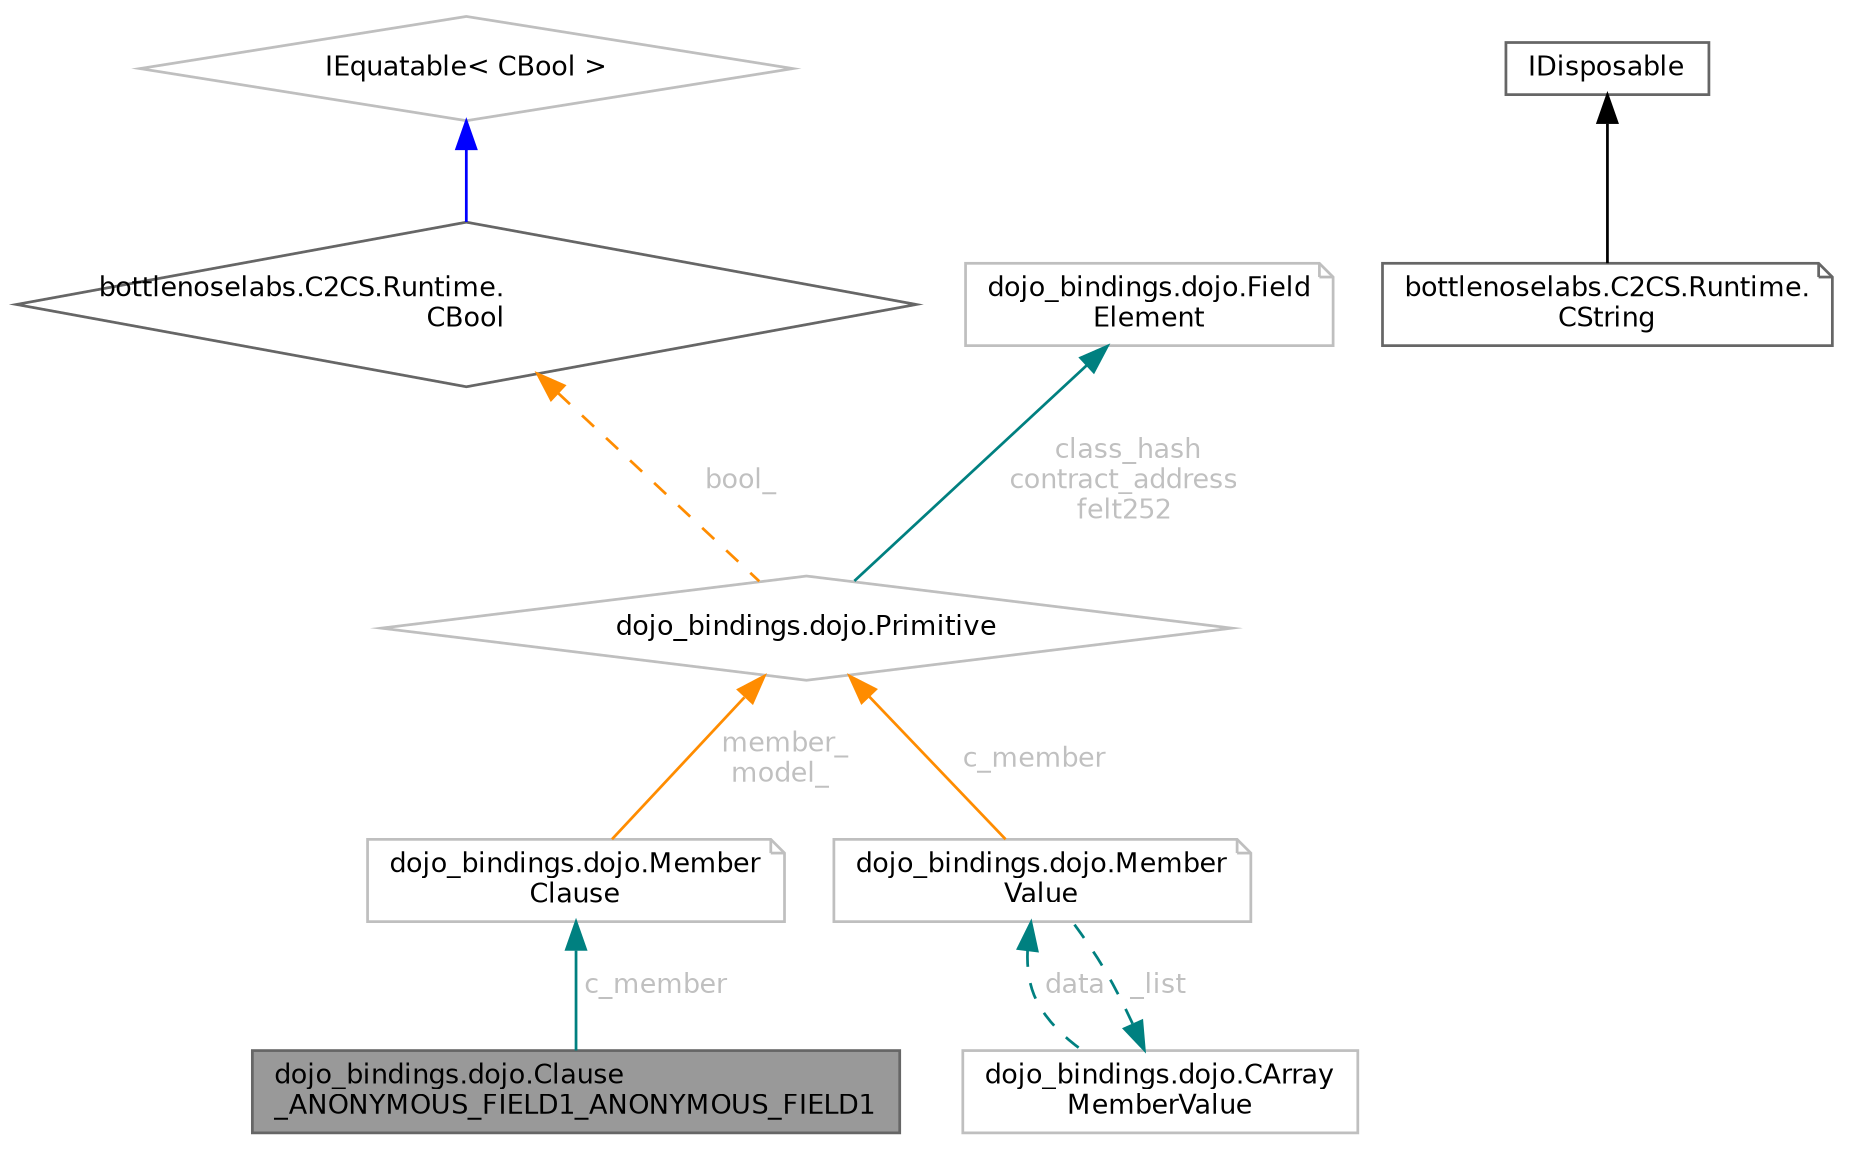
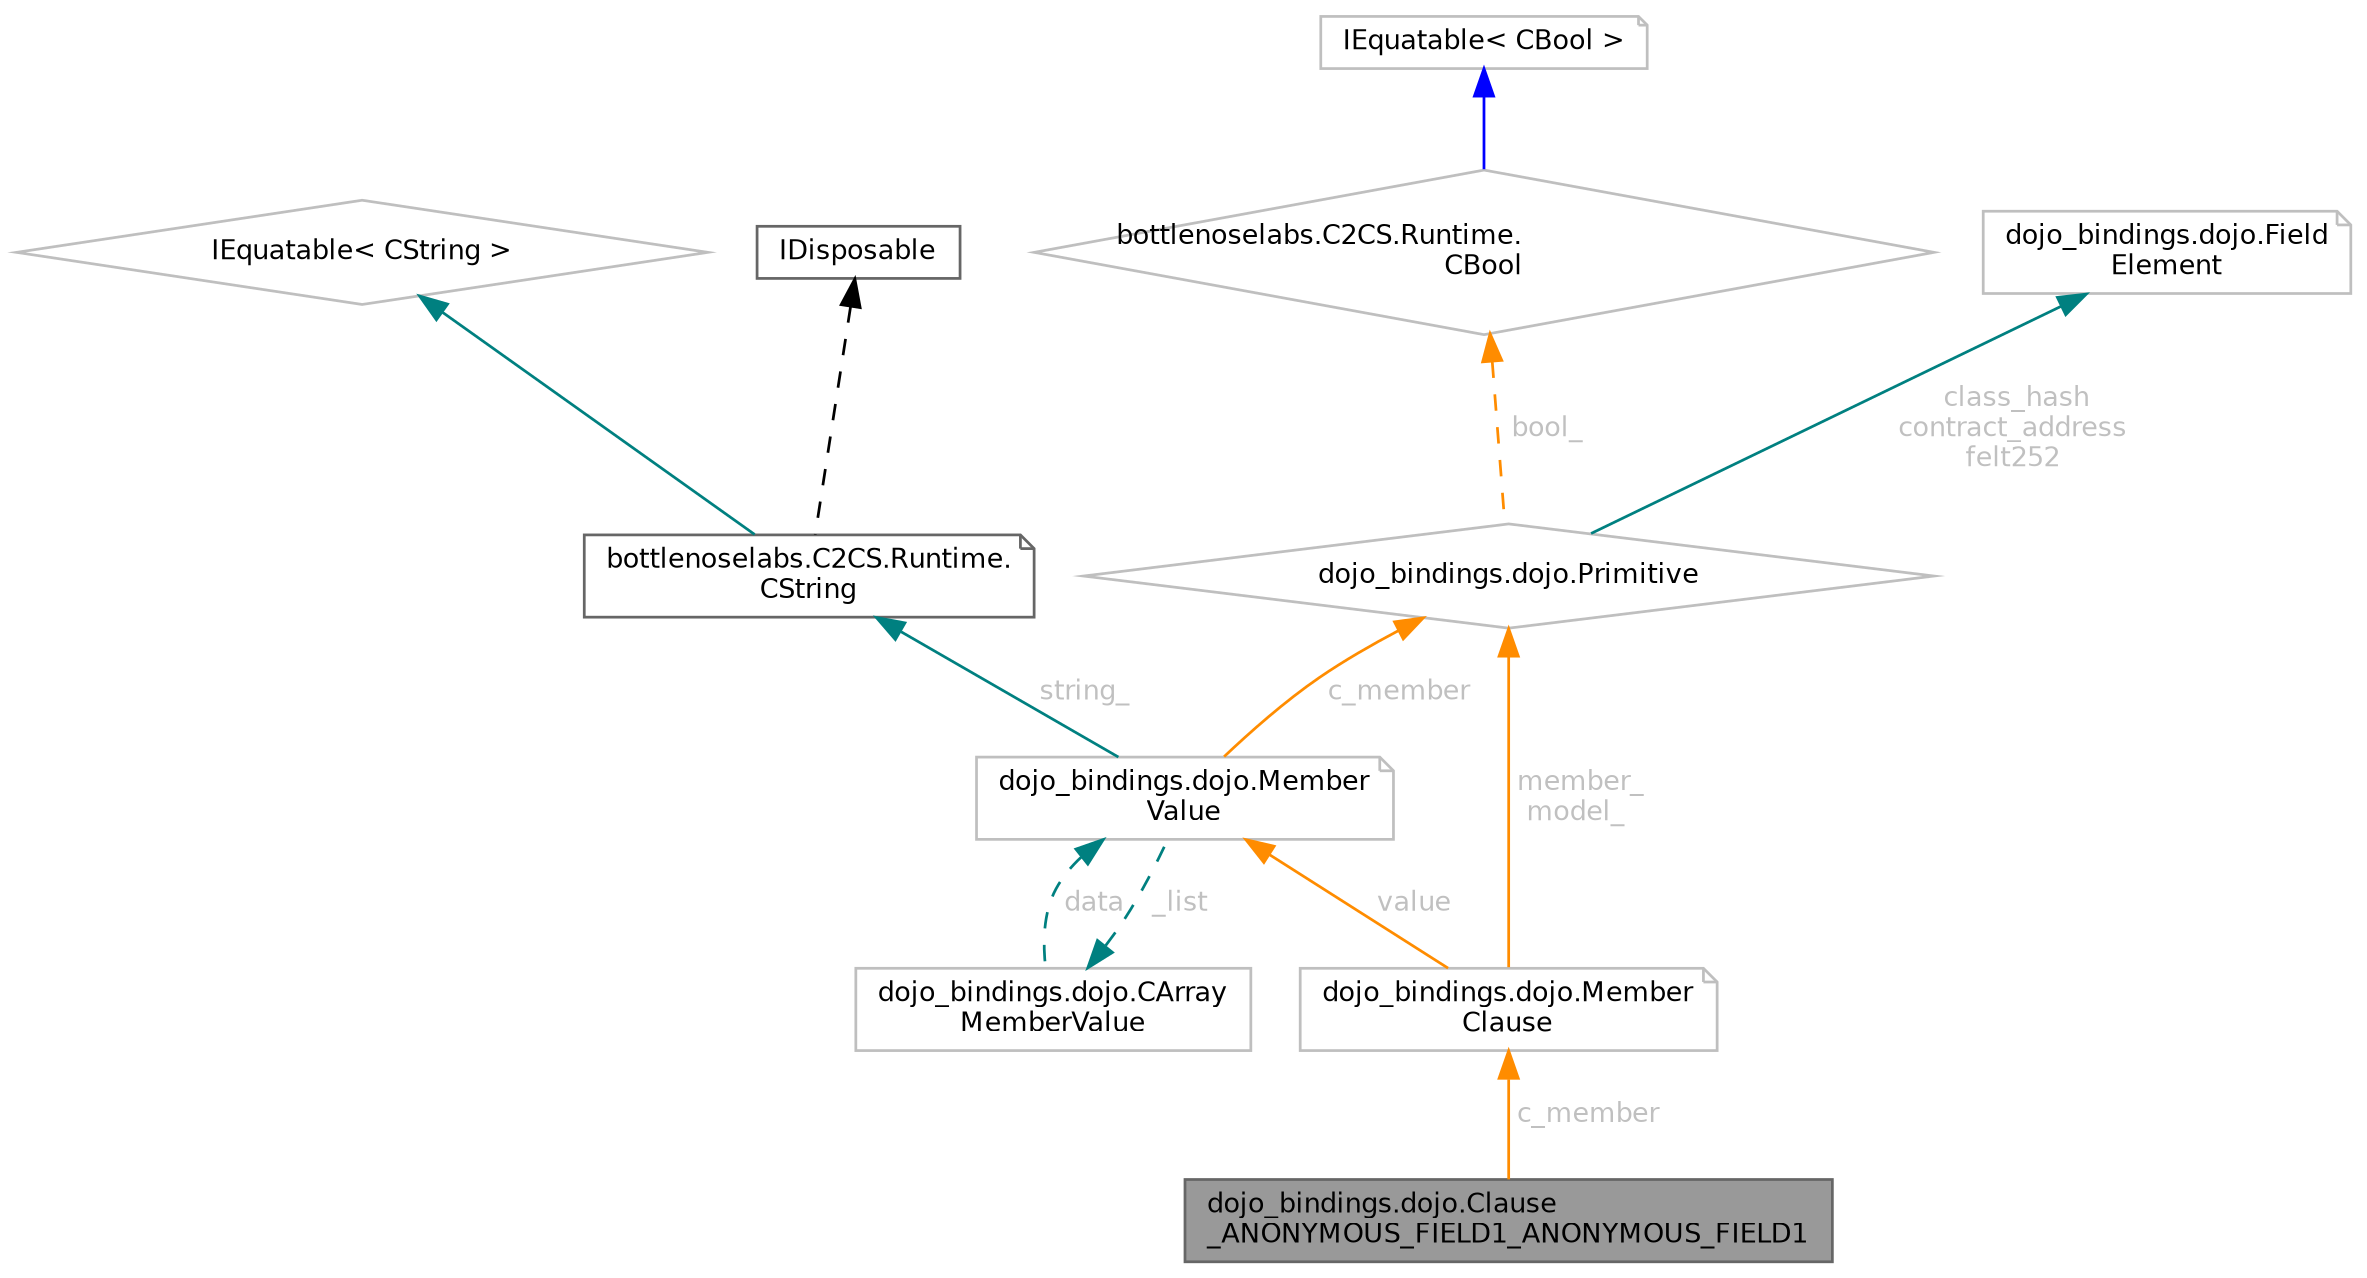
(466, 69) -> (1484, 43)
(1607, 193) -> (833, 420)
none -> (362, 252)
(466, 304) -> (1484, 252)
none -> (1010, 694)
none -> (1359, 911)
(576, 1000) -> (1509, 1129)
